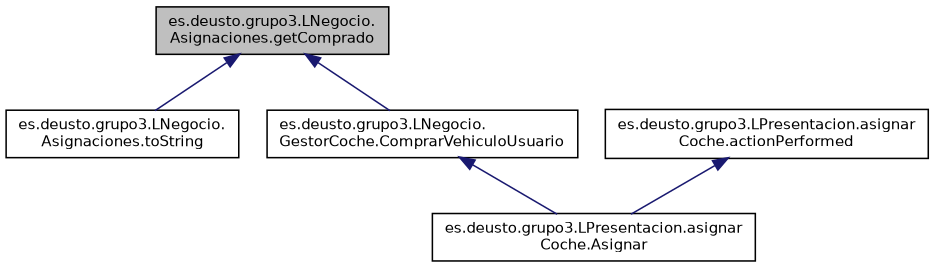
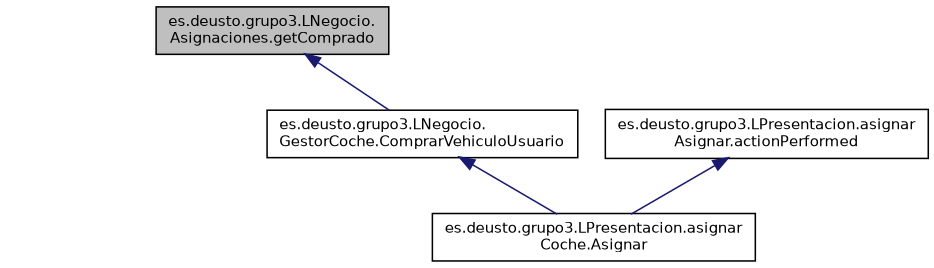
(122, 134) -> none
(767, 134) -> (767, 134)
